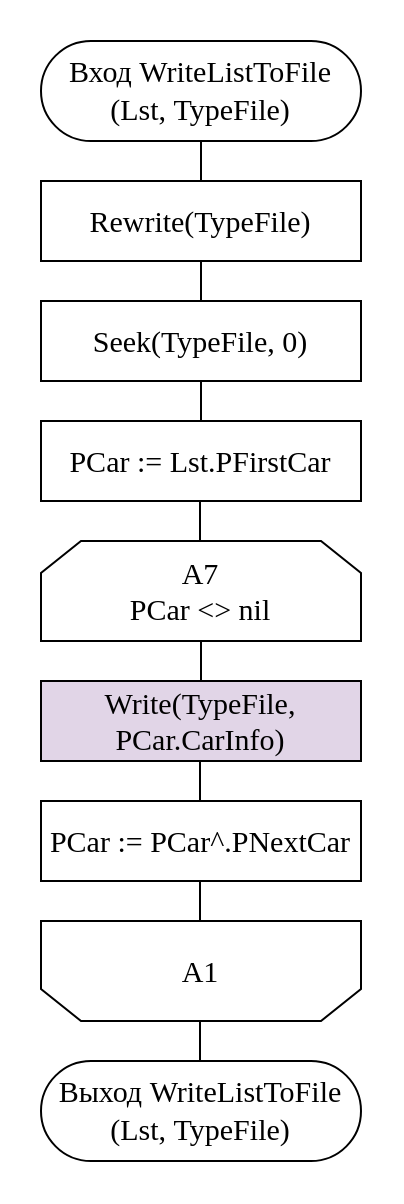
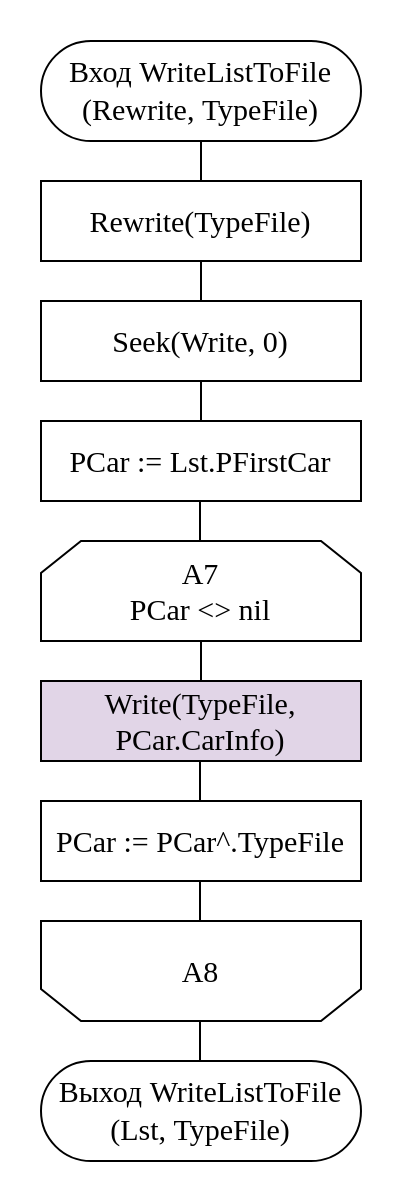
(201, 91) -> (201, 91)
(201, 341) -> (201, 341)
(201, 841) -> (201, 841)
(201, 971) -> (201, 971)
